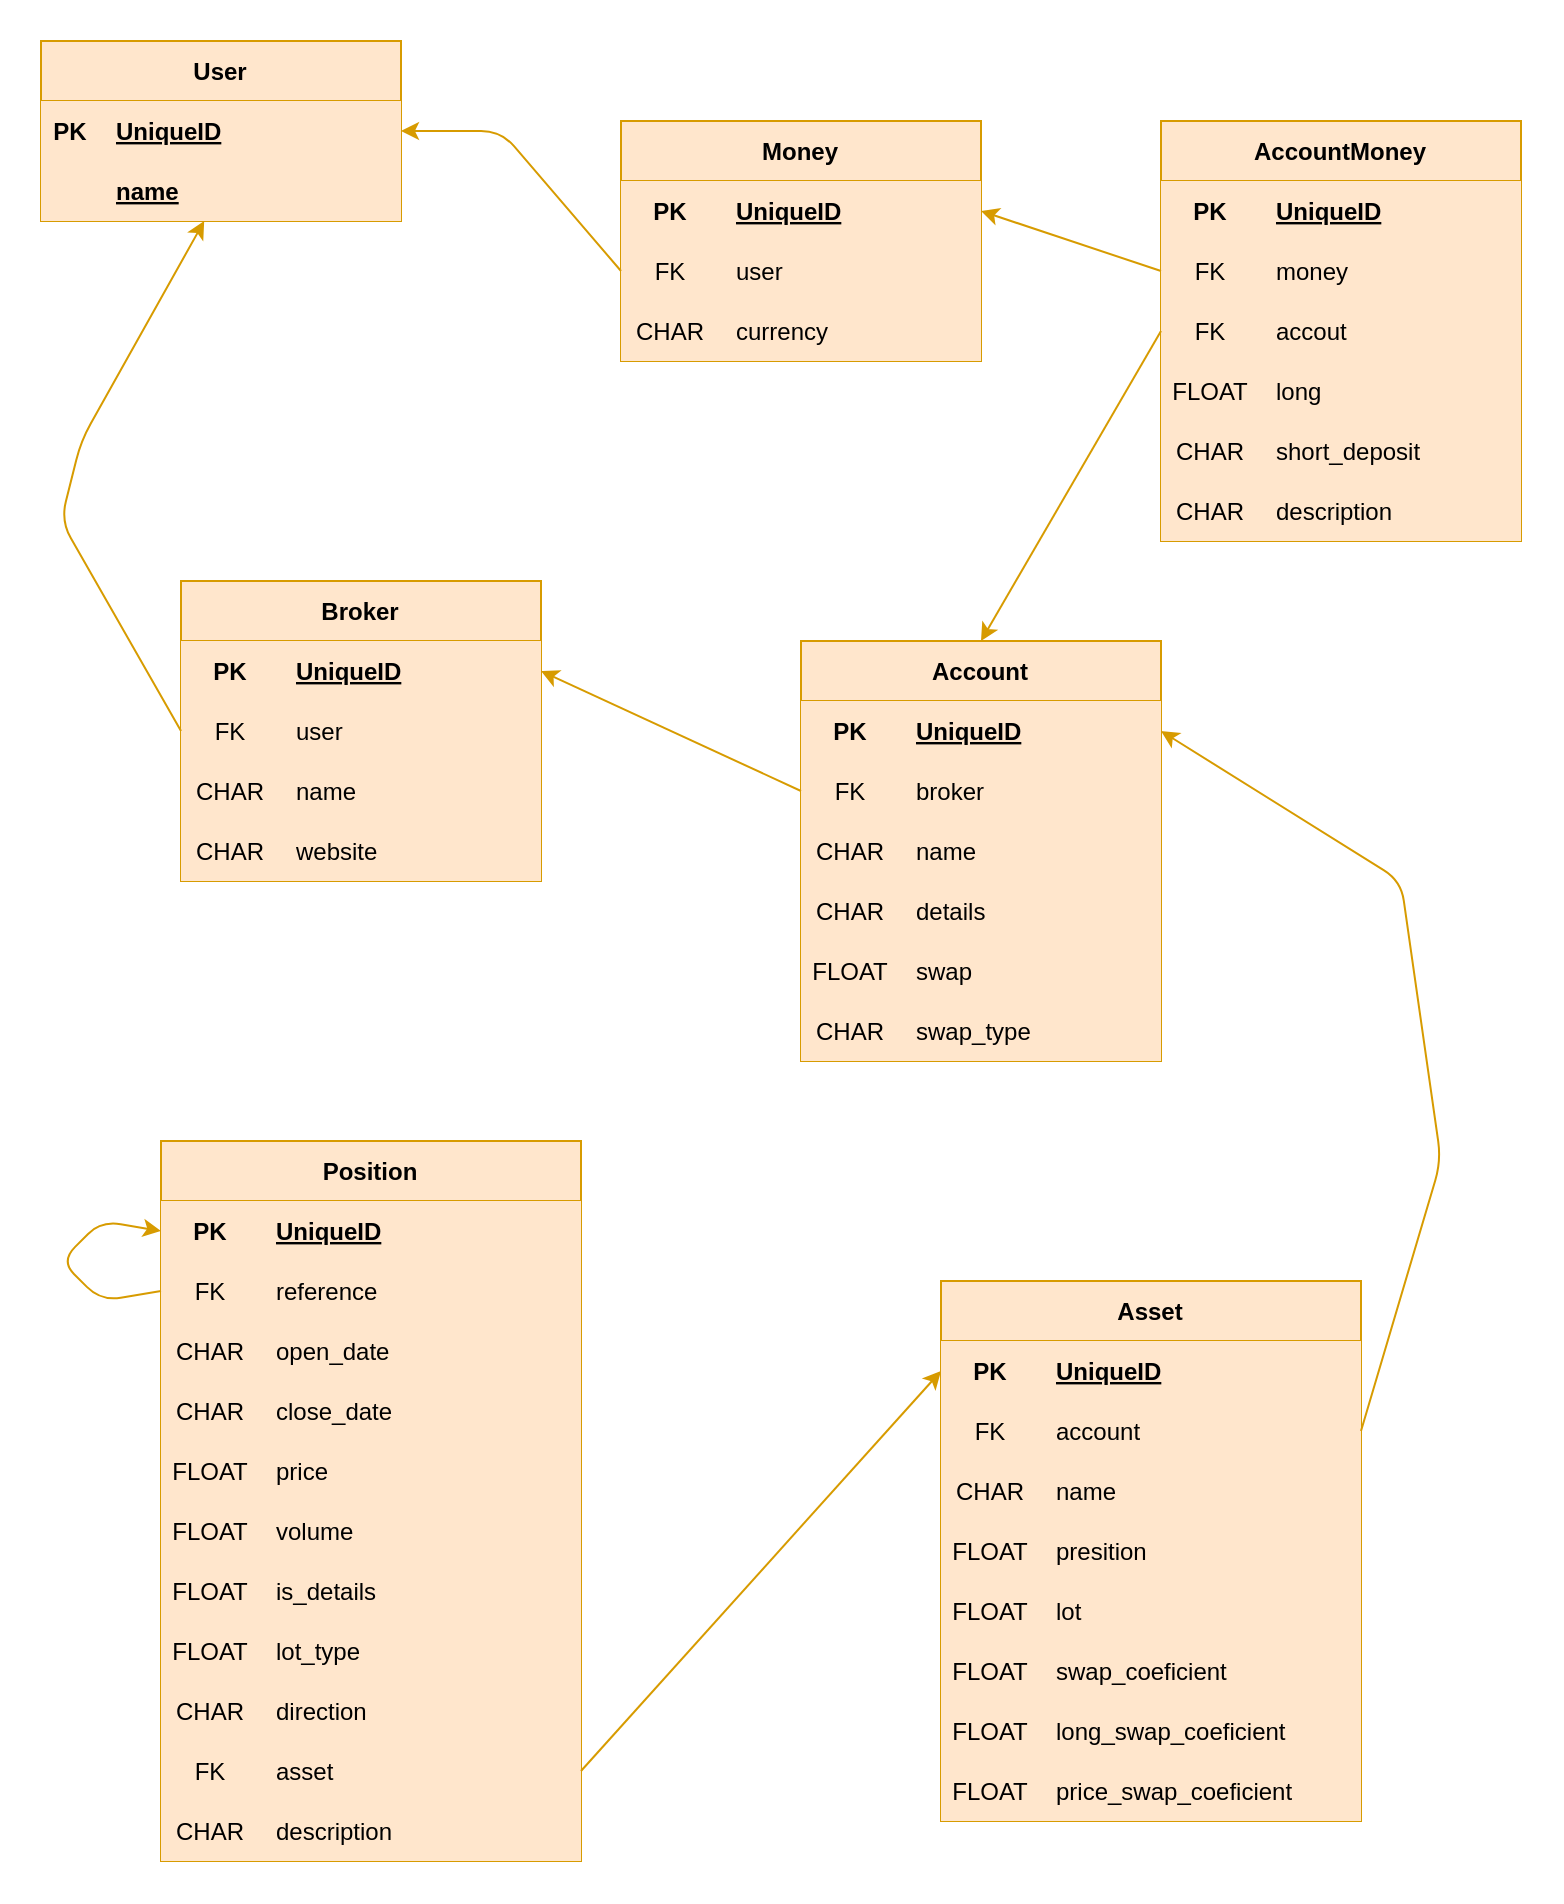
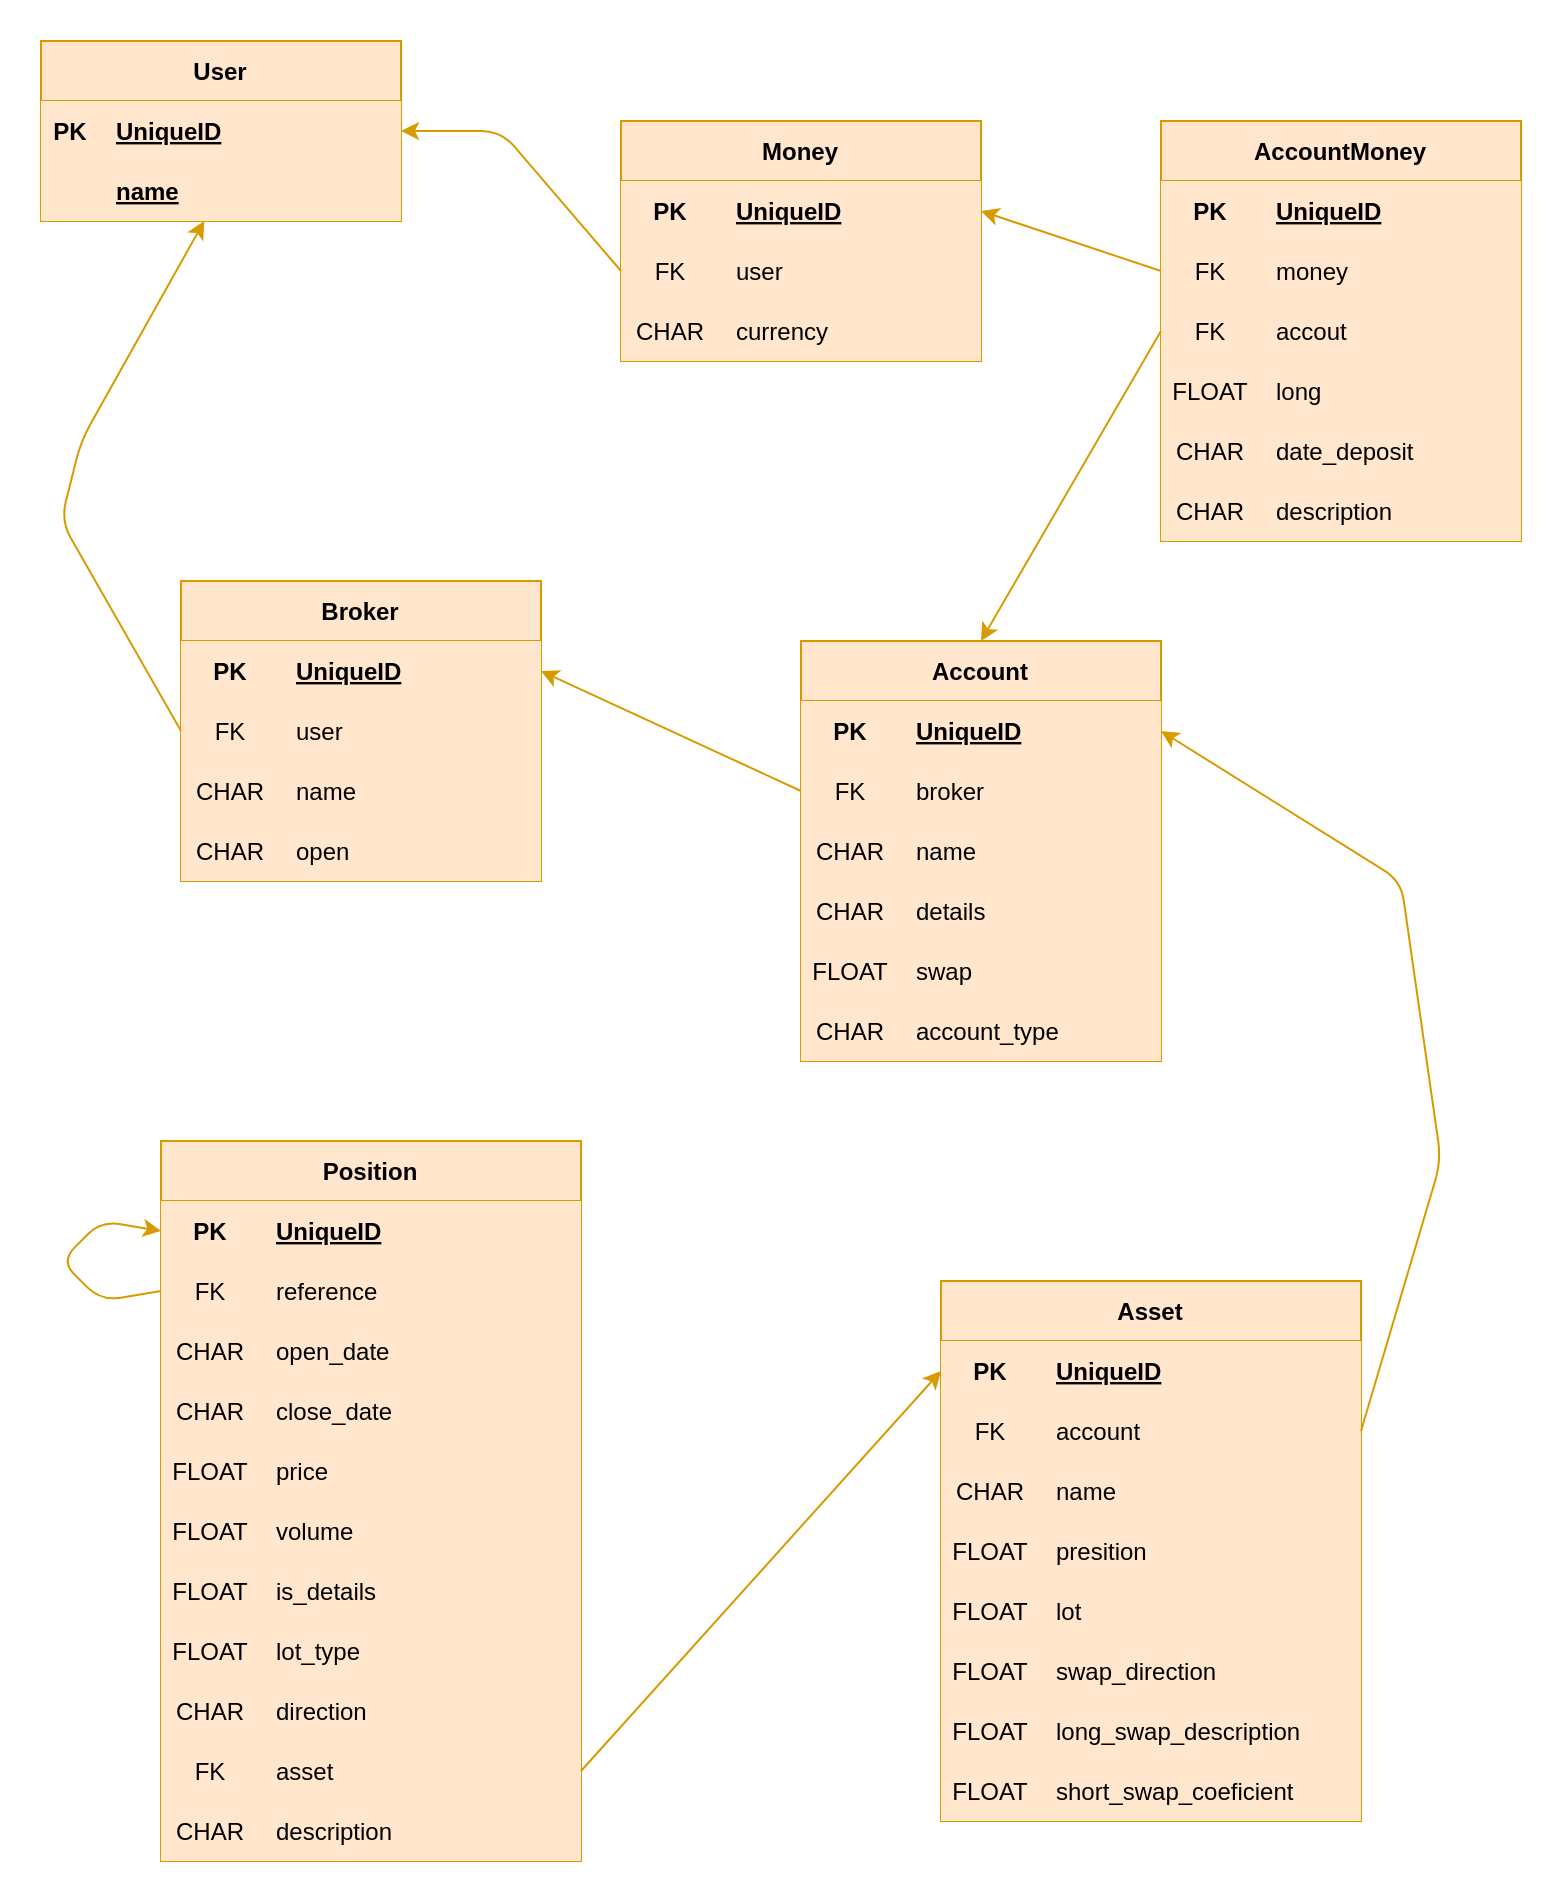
(1360, 452) -> (1354, 452)
(340, 852) -> (323, 852)
(976, 1032) -> (997, 1032)
(1151, 1672) -> (1144, 1672)
(1181, 1732) -> (1188, 1732)
(1188, 1792) -> (1191, 1792)
